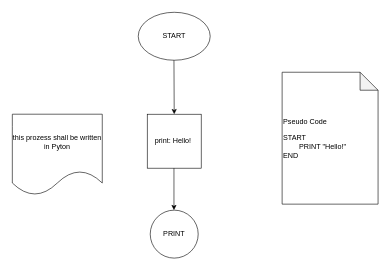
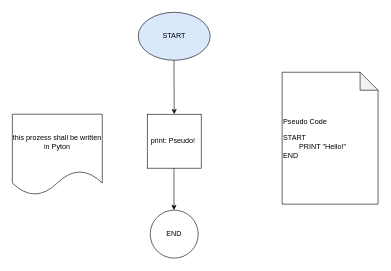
(174, 36) -> (174, 36)
(174, 141) -> (174, 141)
(174, 234) -> (174, 234)
